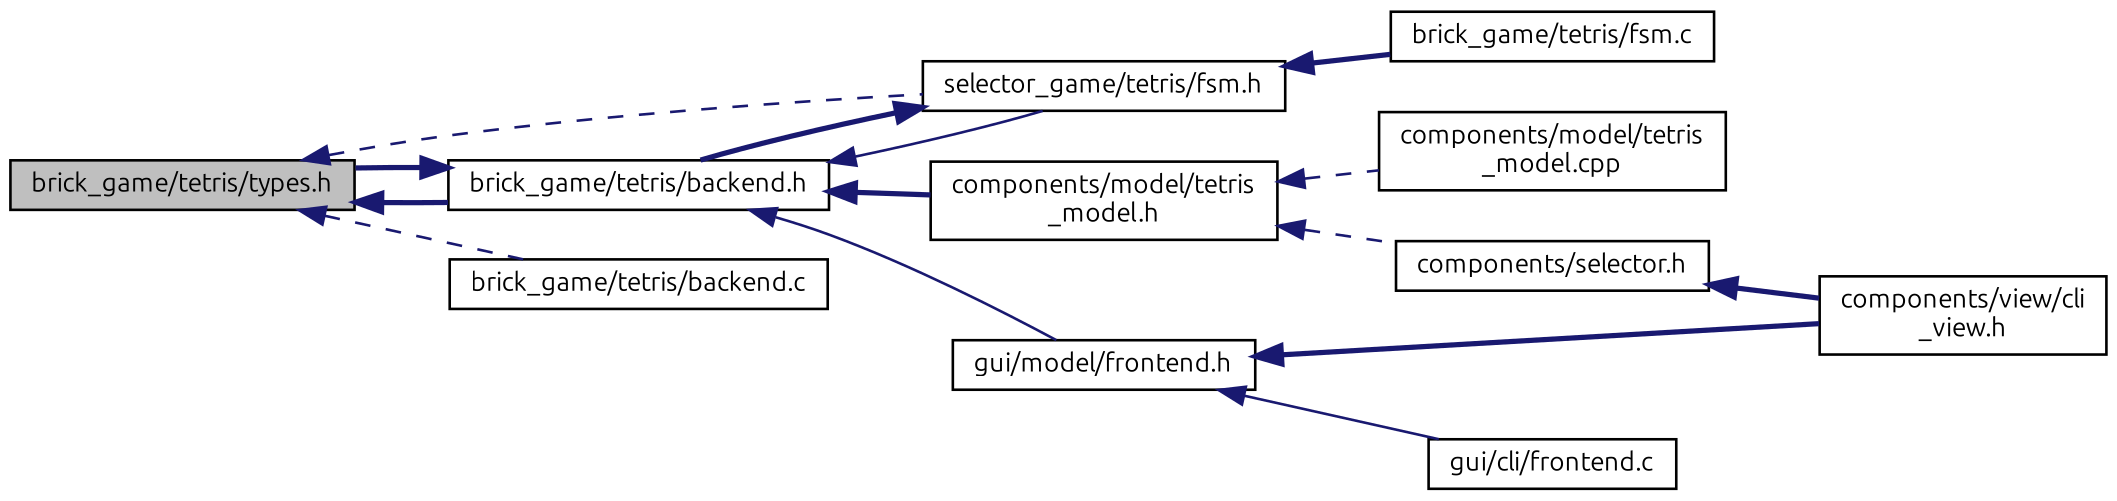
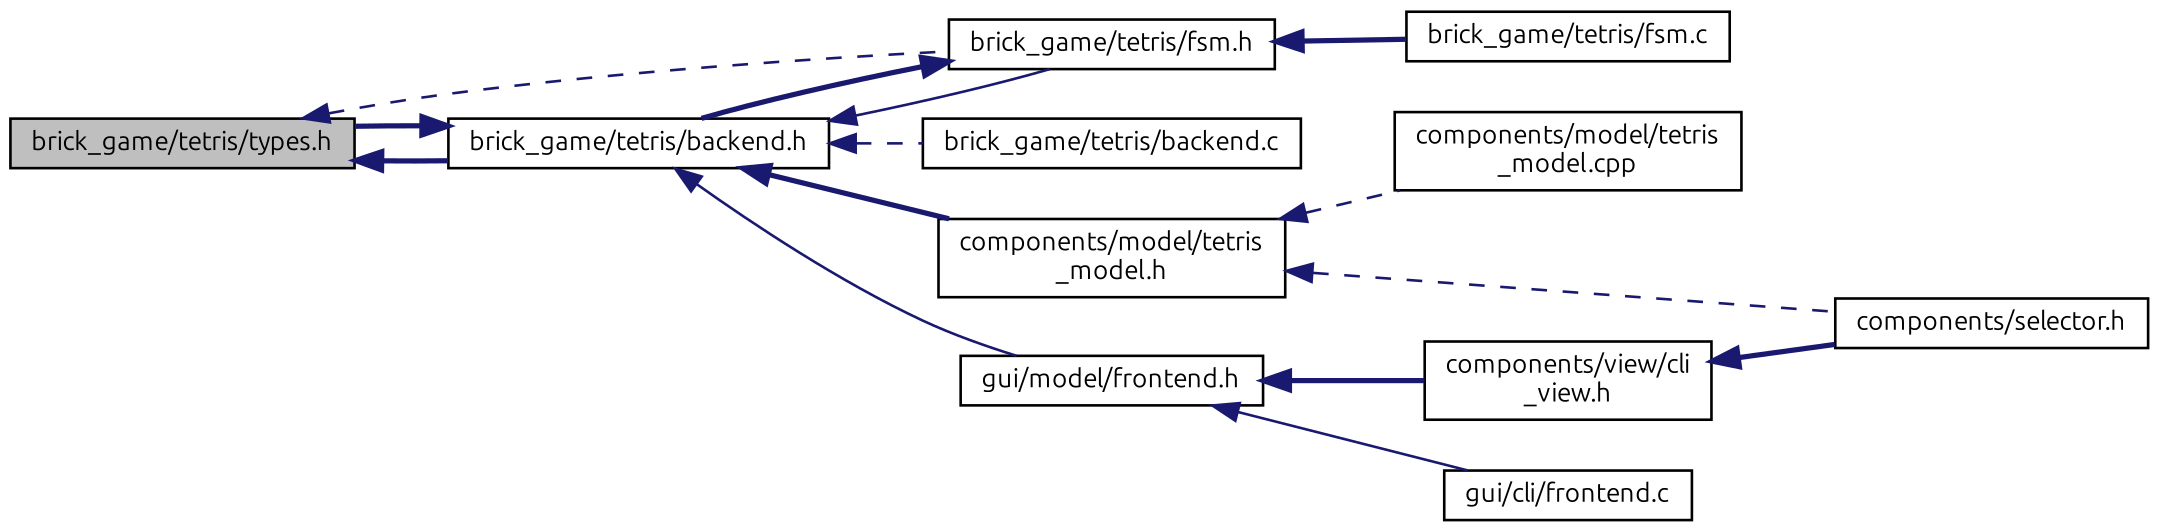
(1104, 86) -> (1112, 44)
(424, 238) -> (889, 143)
(1778, 293) -> (1787, 351)
